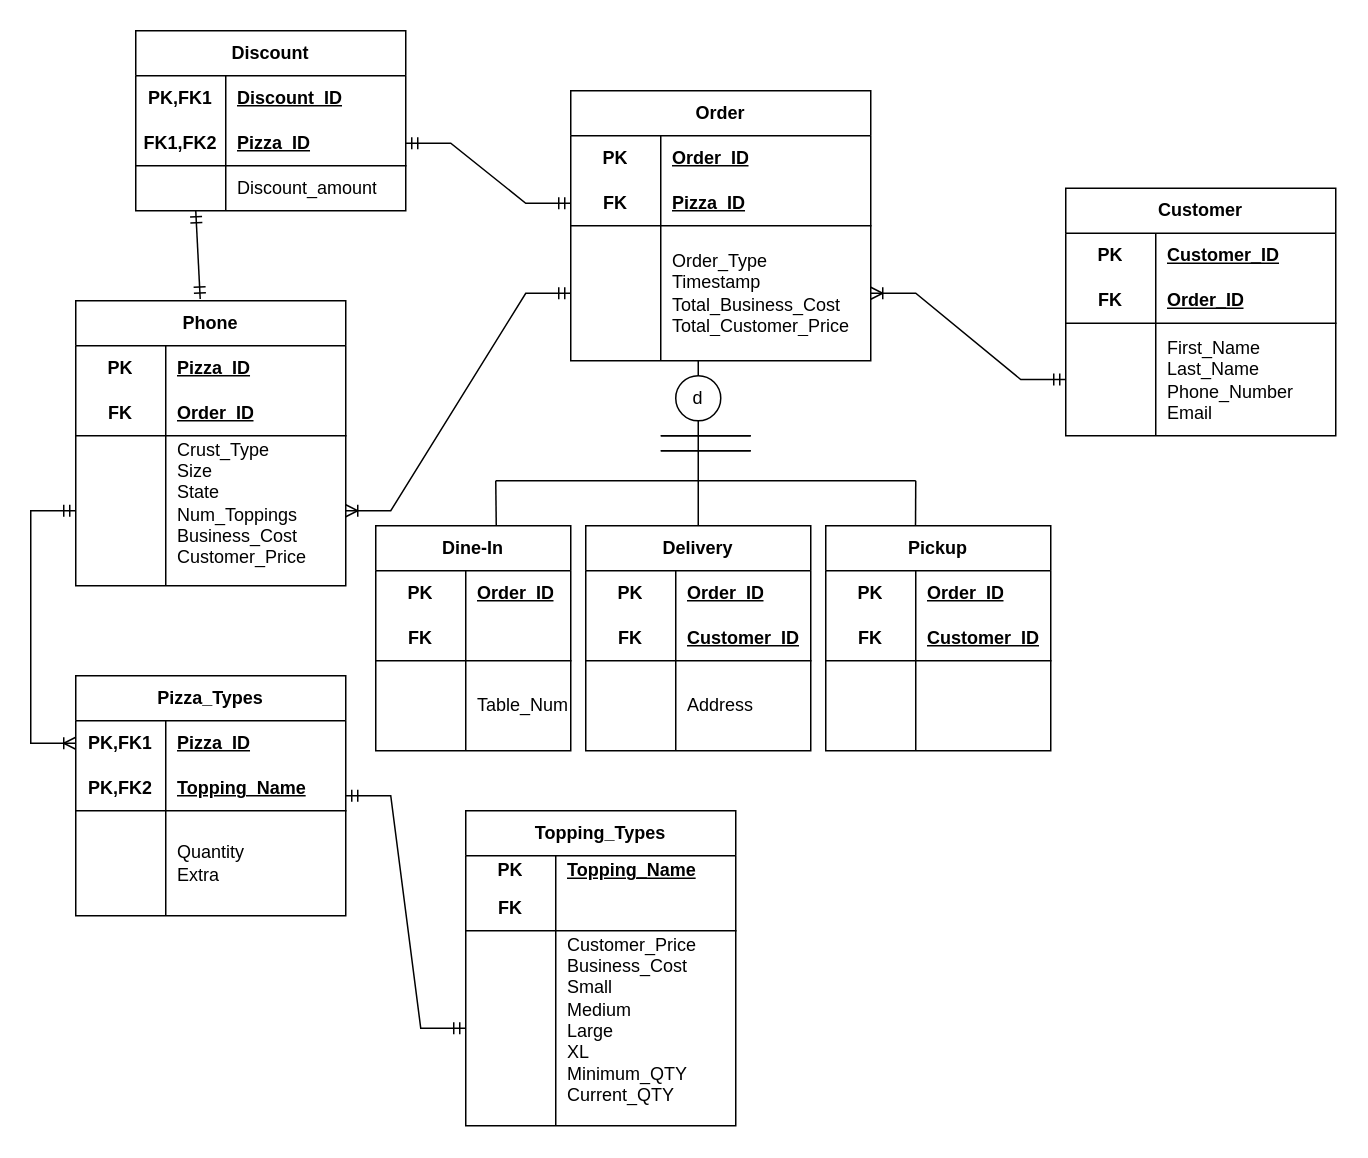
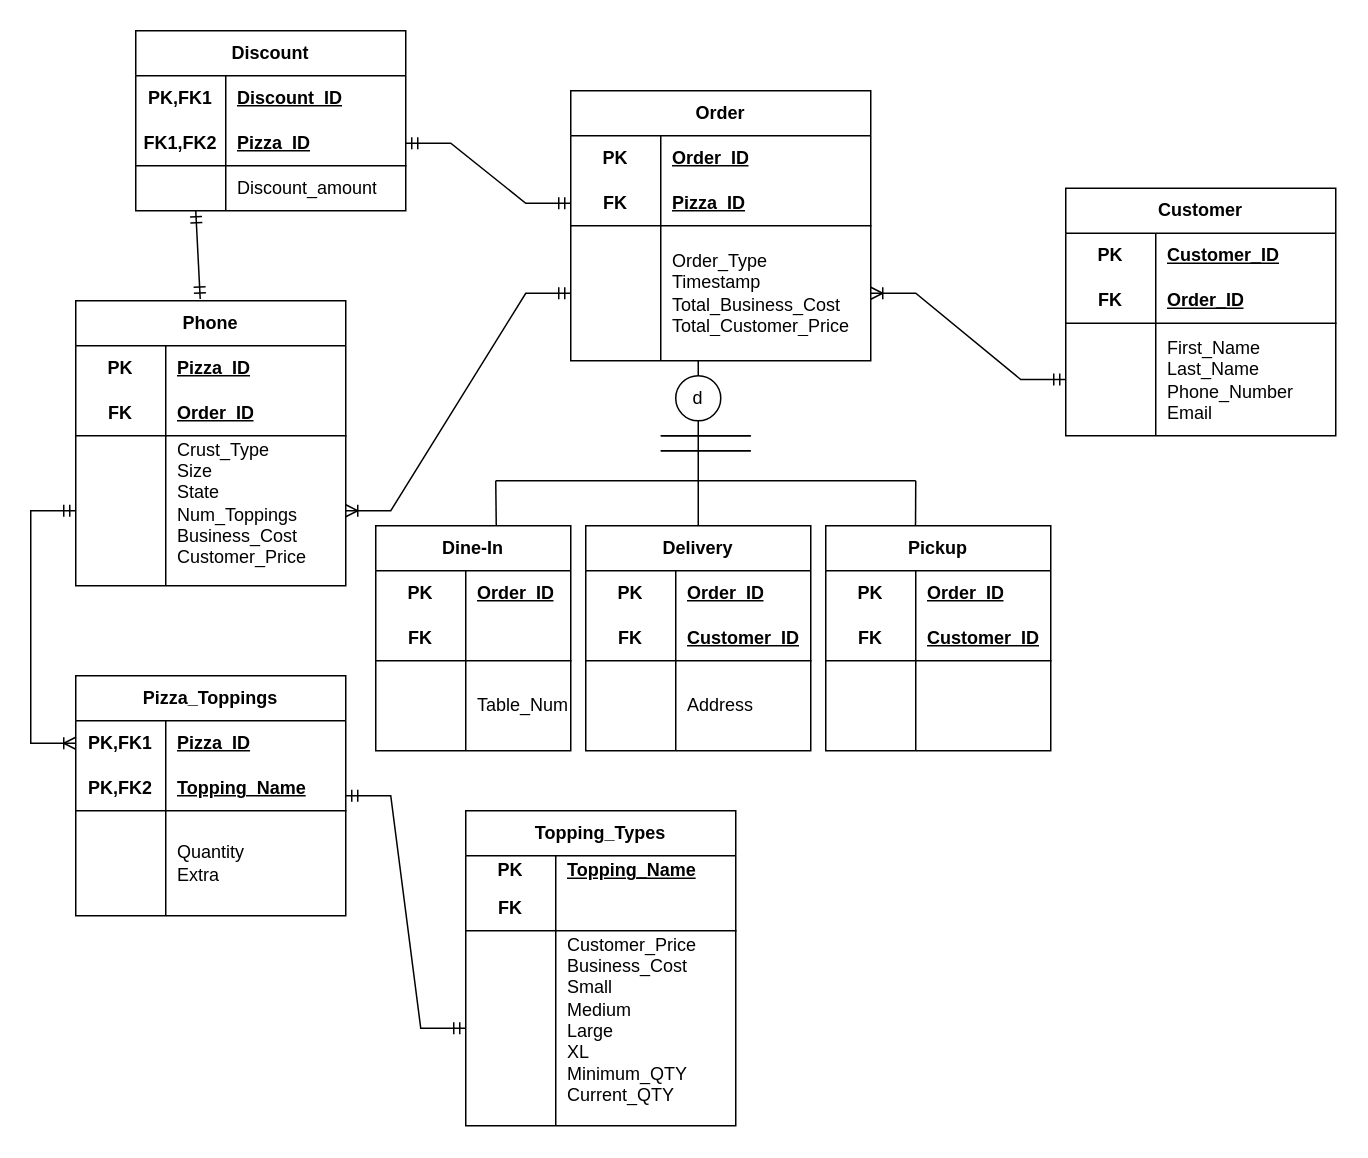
(211, 698) -> (211, 698)
